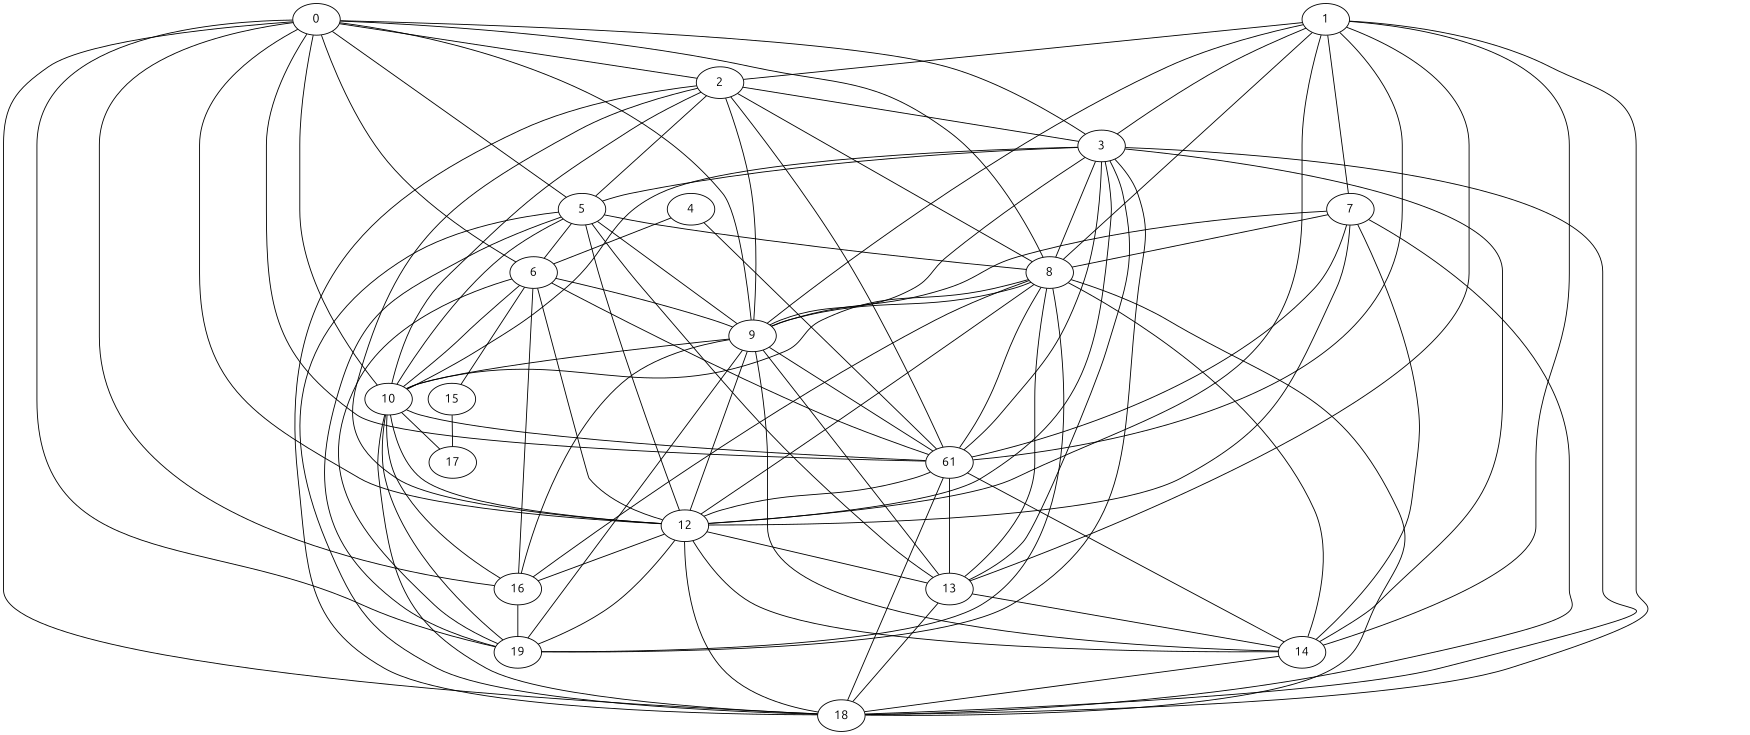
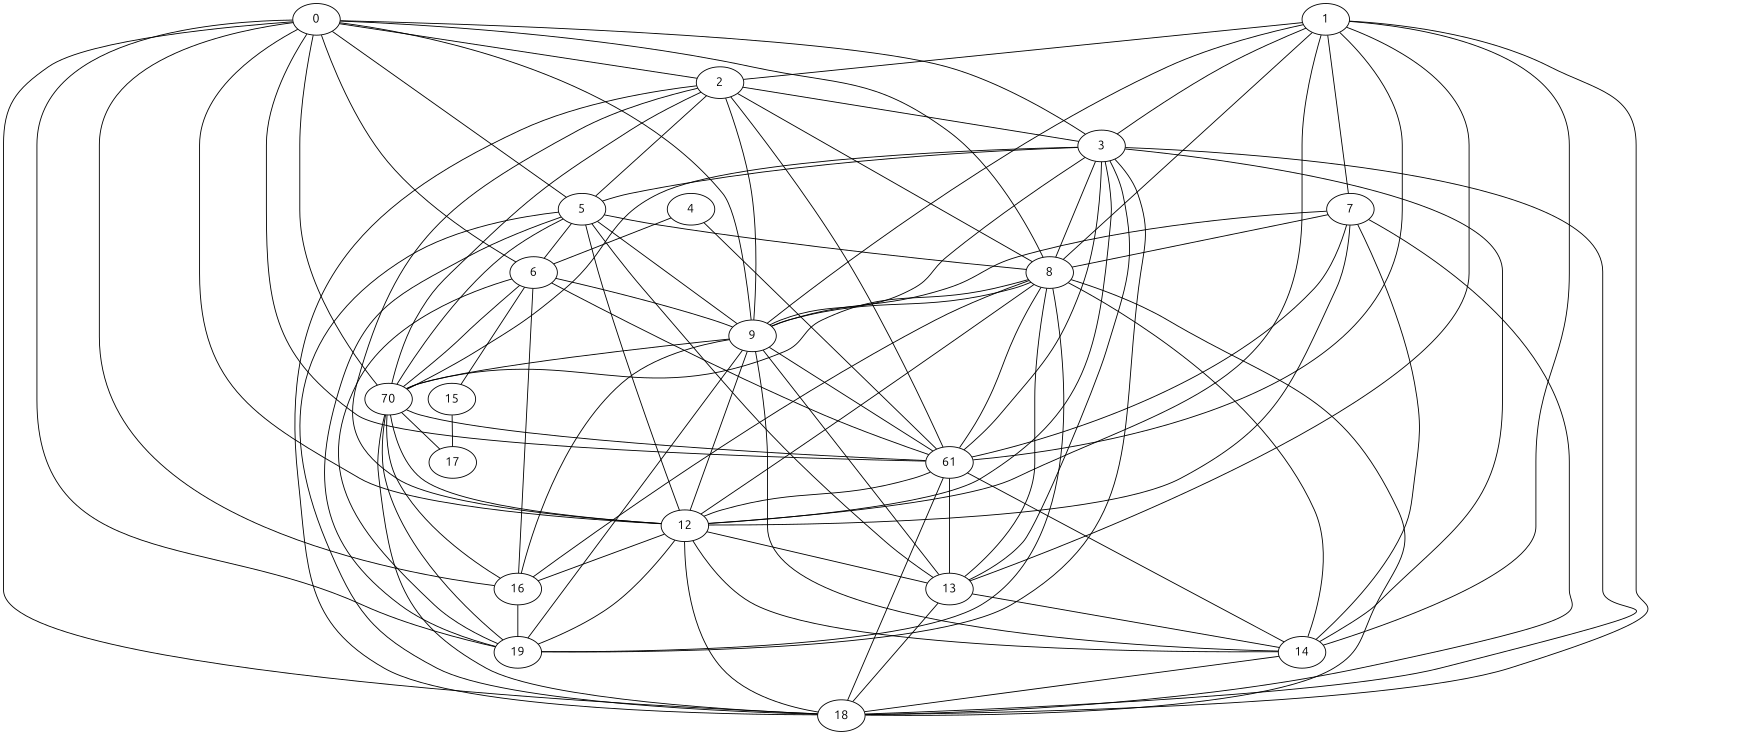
(389, 399) -> (389, 399)
(574, 425) -> none
